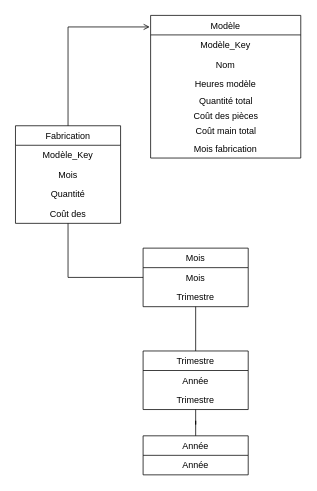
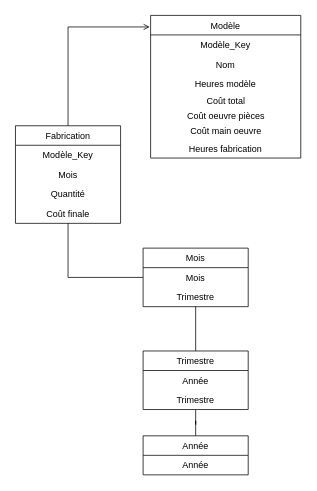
(226, 101) -> (226, 101)
(226, 116) -> (226, 116)
(226, 131) -> (226, 131)
(225, 149) -> (225, 149)
(68, 214) -> (68, 214)
